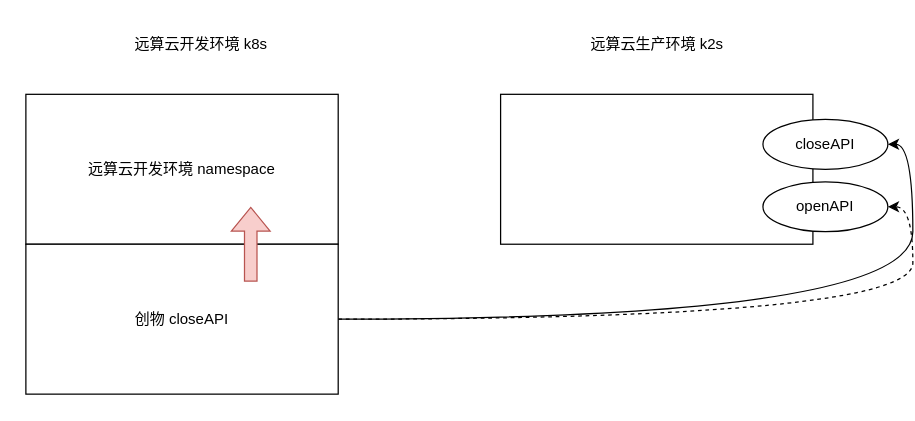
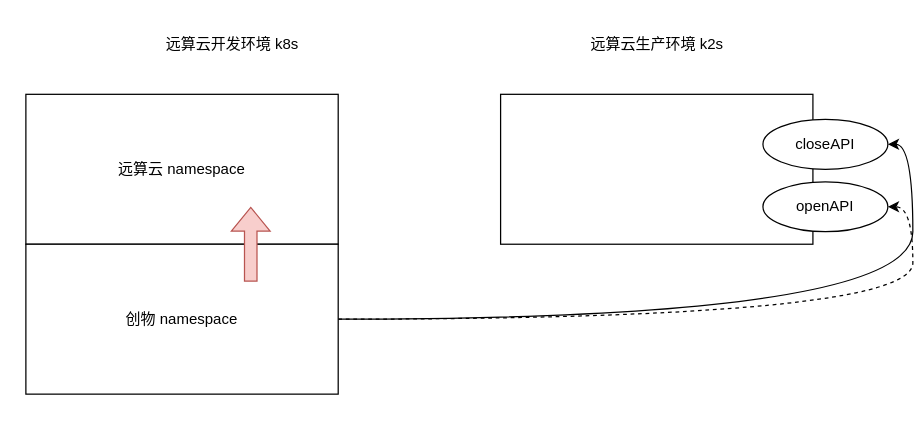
(201, 44) -> (232, 44)
(182, 169) -> (182, 169)
(182, 319) -> (182, 319)
